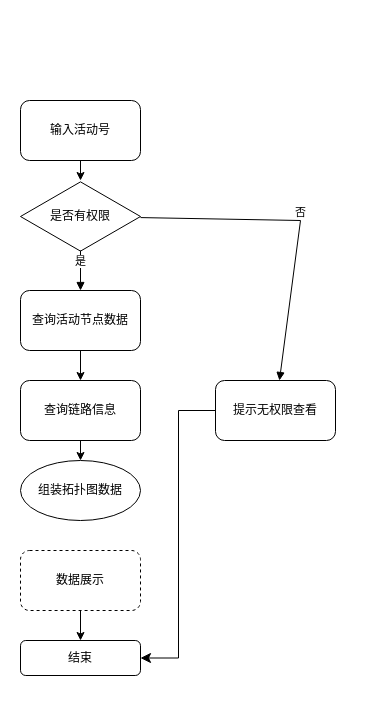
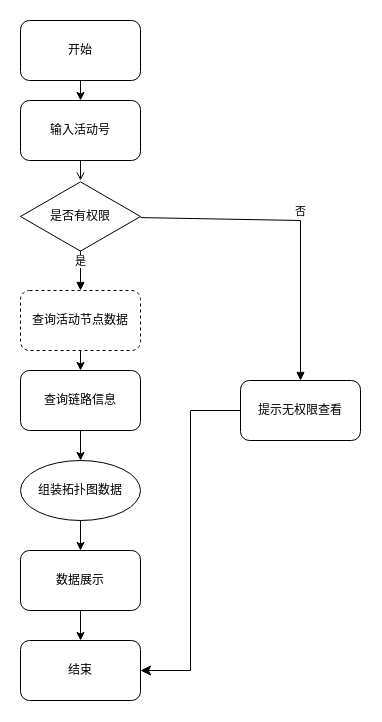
none -> (81, 51)
none -> (81, 87)
(81, 172) -> (81, 174)
(81, 321) -> (81, 321)
(81, 411) -> (81, 401)
(276, 411) -> (301, 411)
none -> (81, 532)
(81, 581) -> (81, 581)
(81, 658) -> (81, 671)
